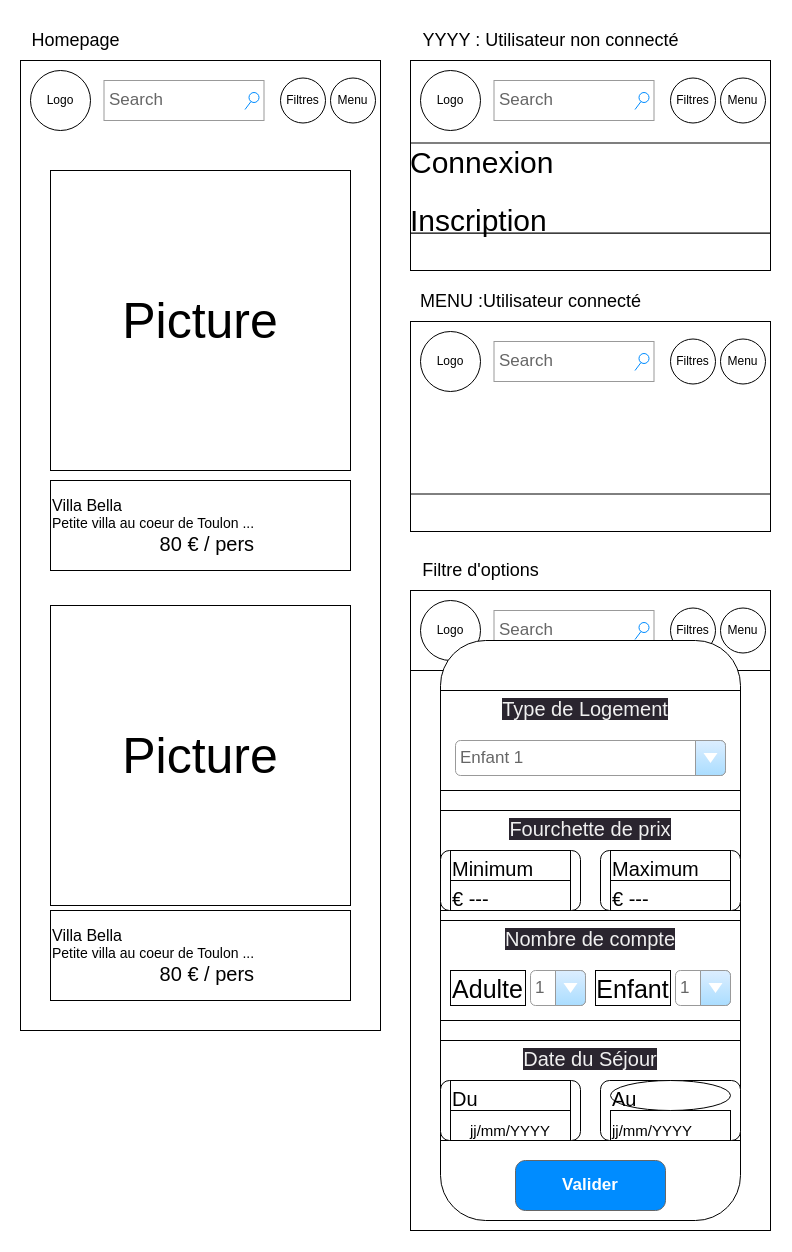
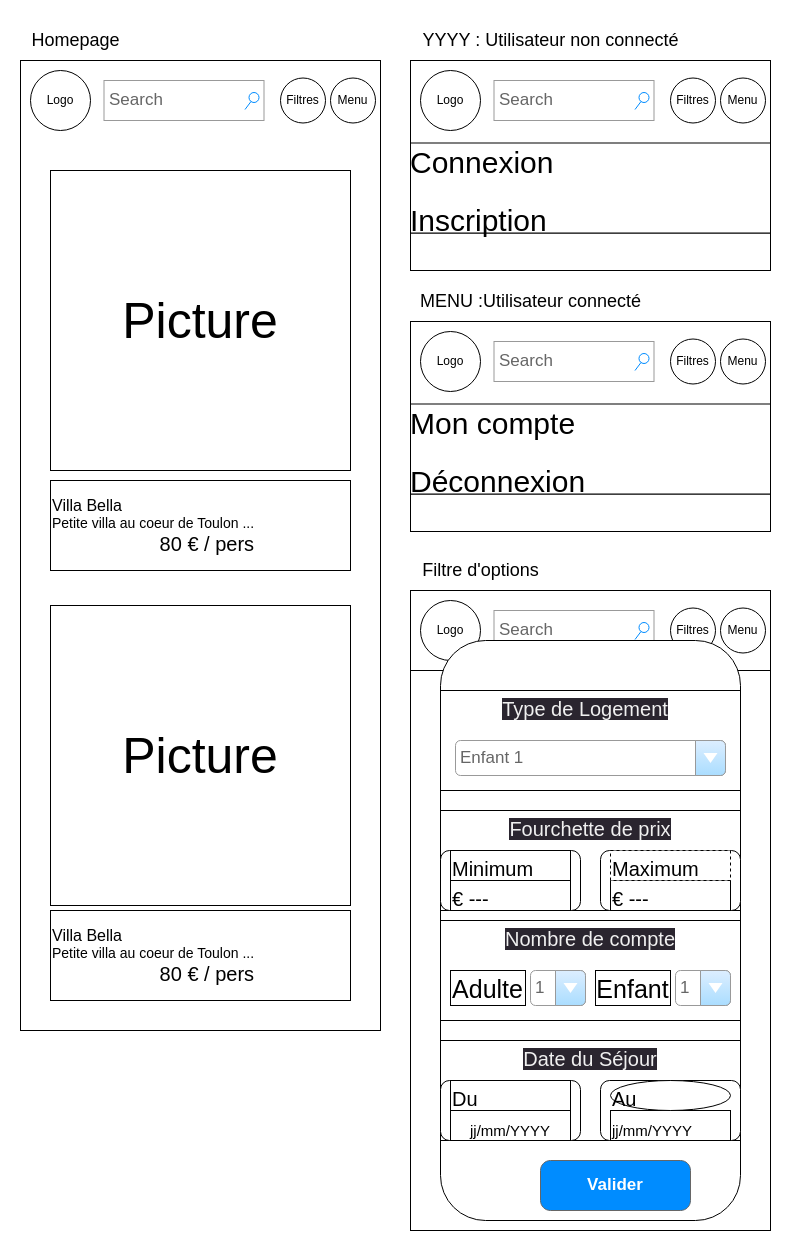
none -> (591, 449)
(671, 866) -> (671, 866)
(591, 1186) -> (616, 1186)
